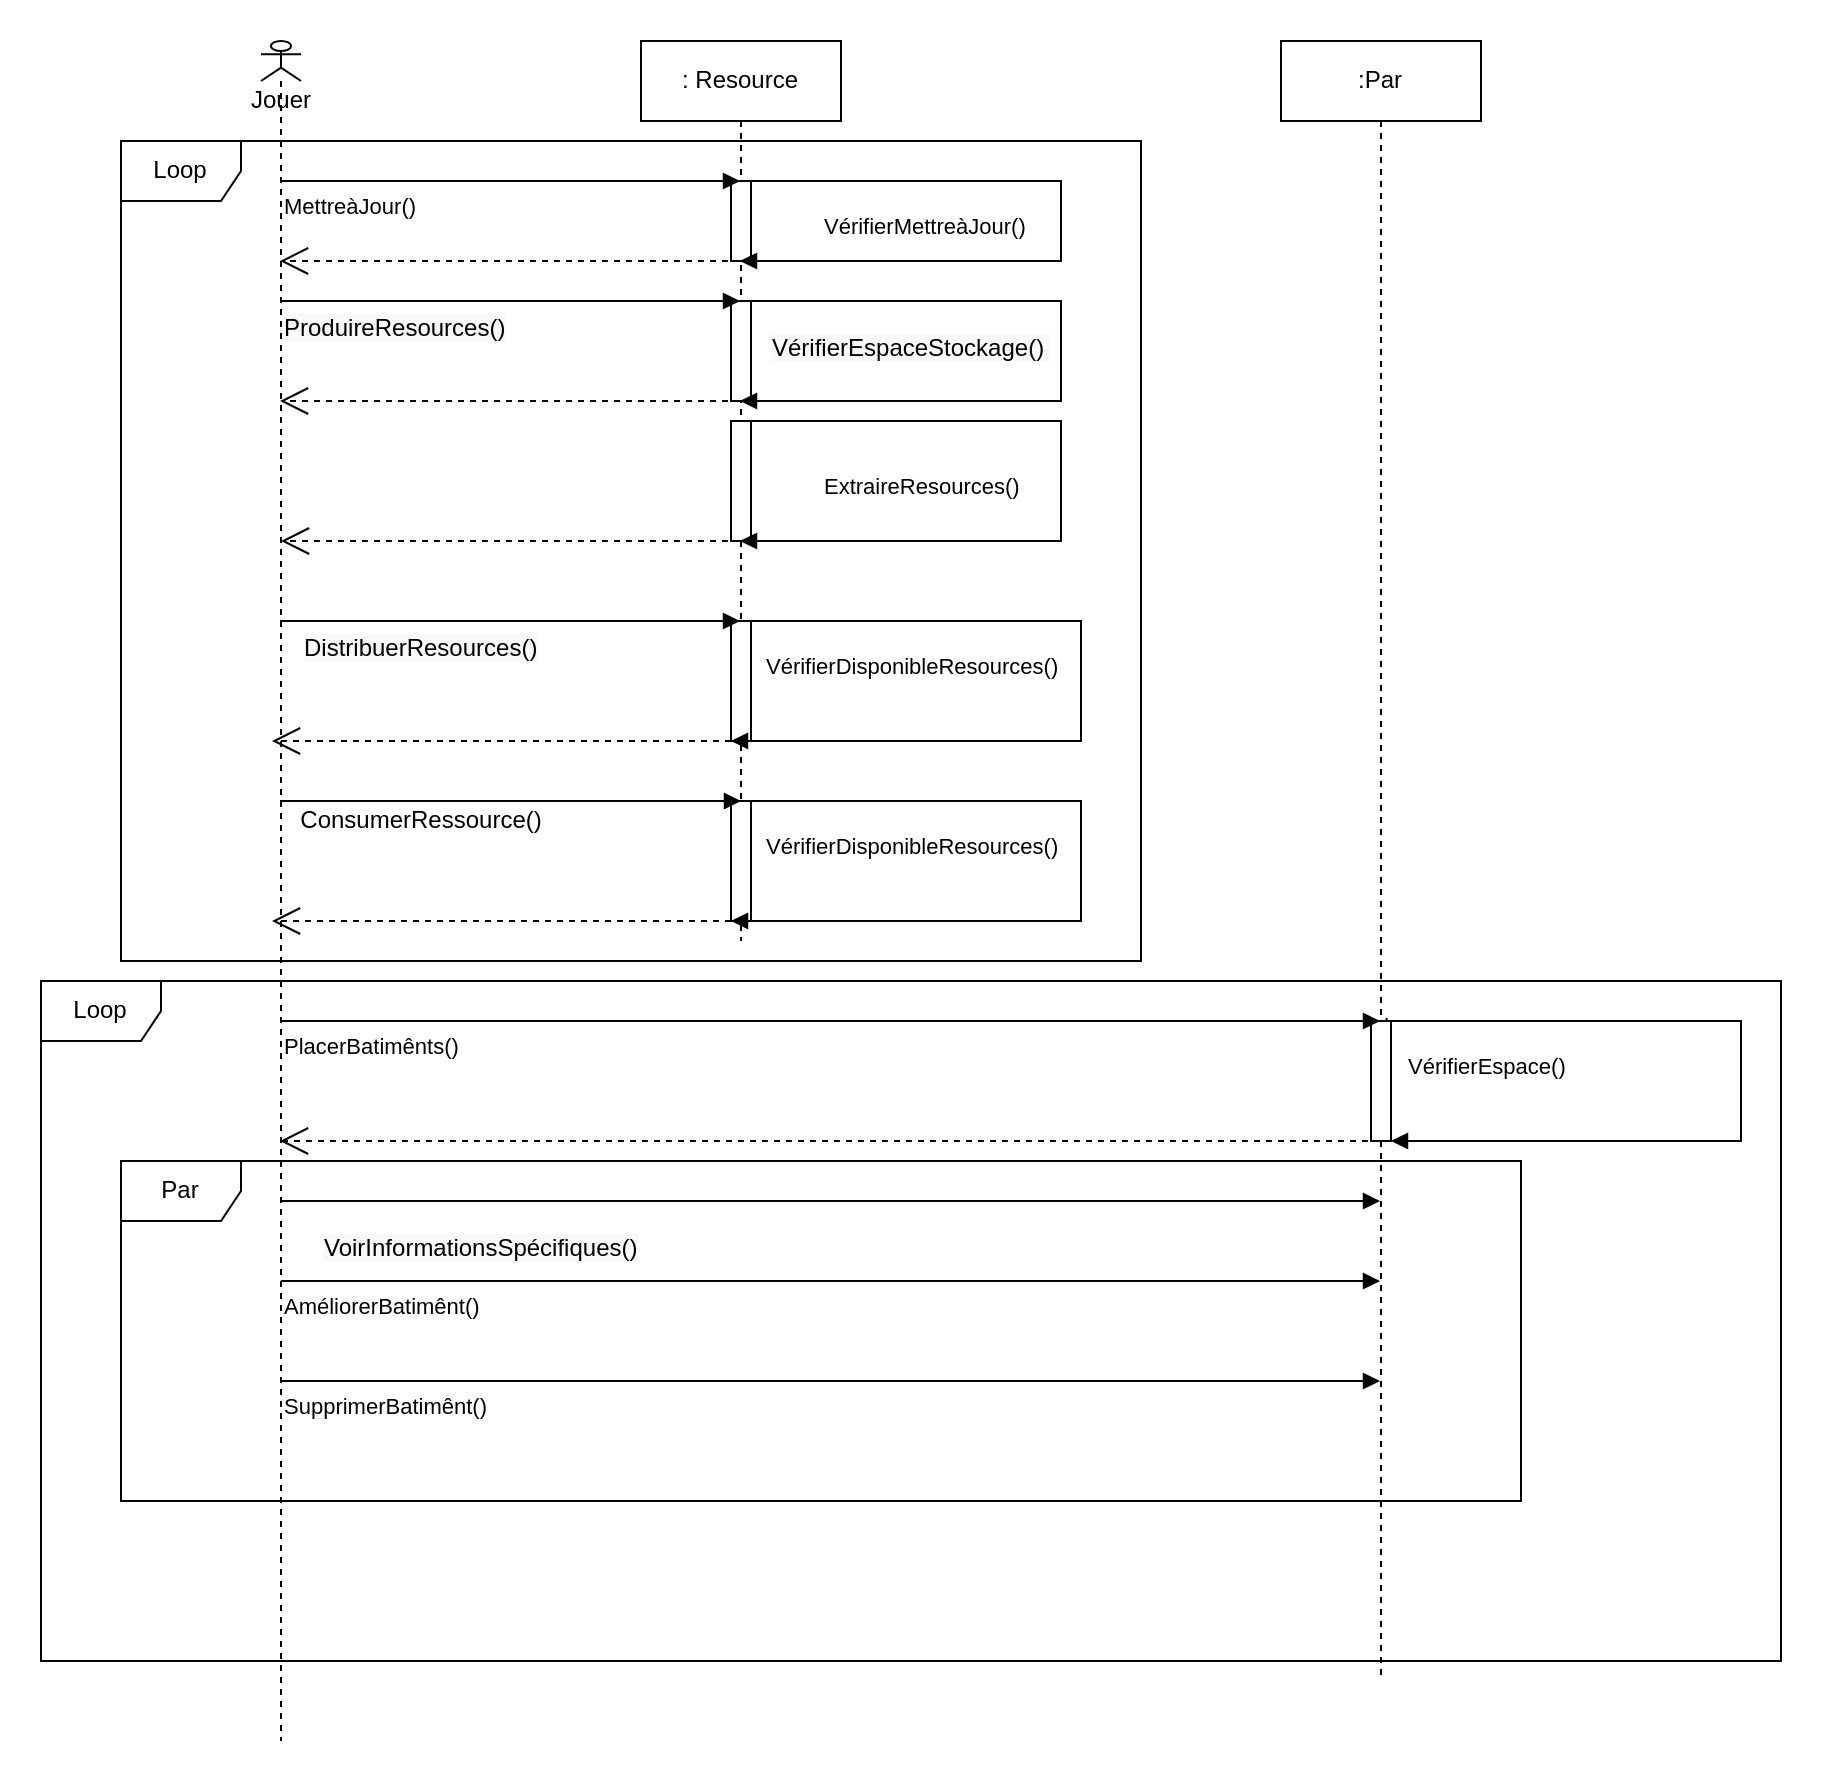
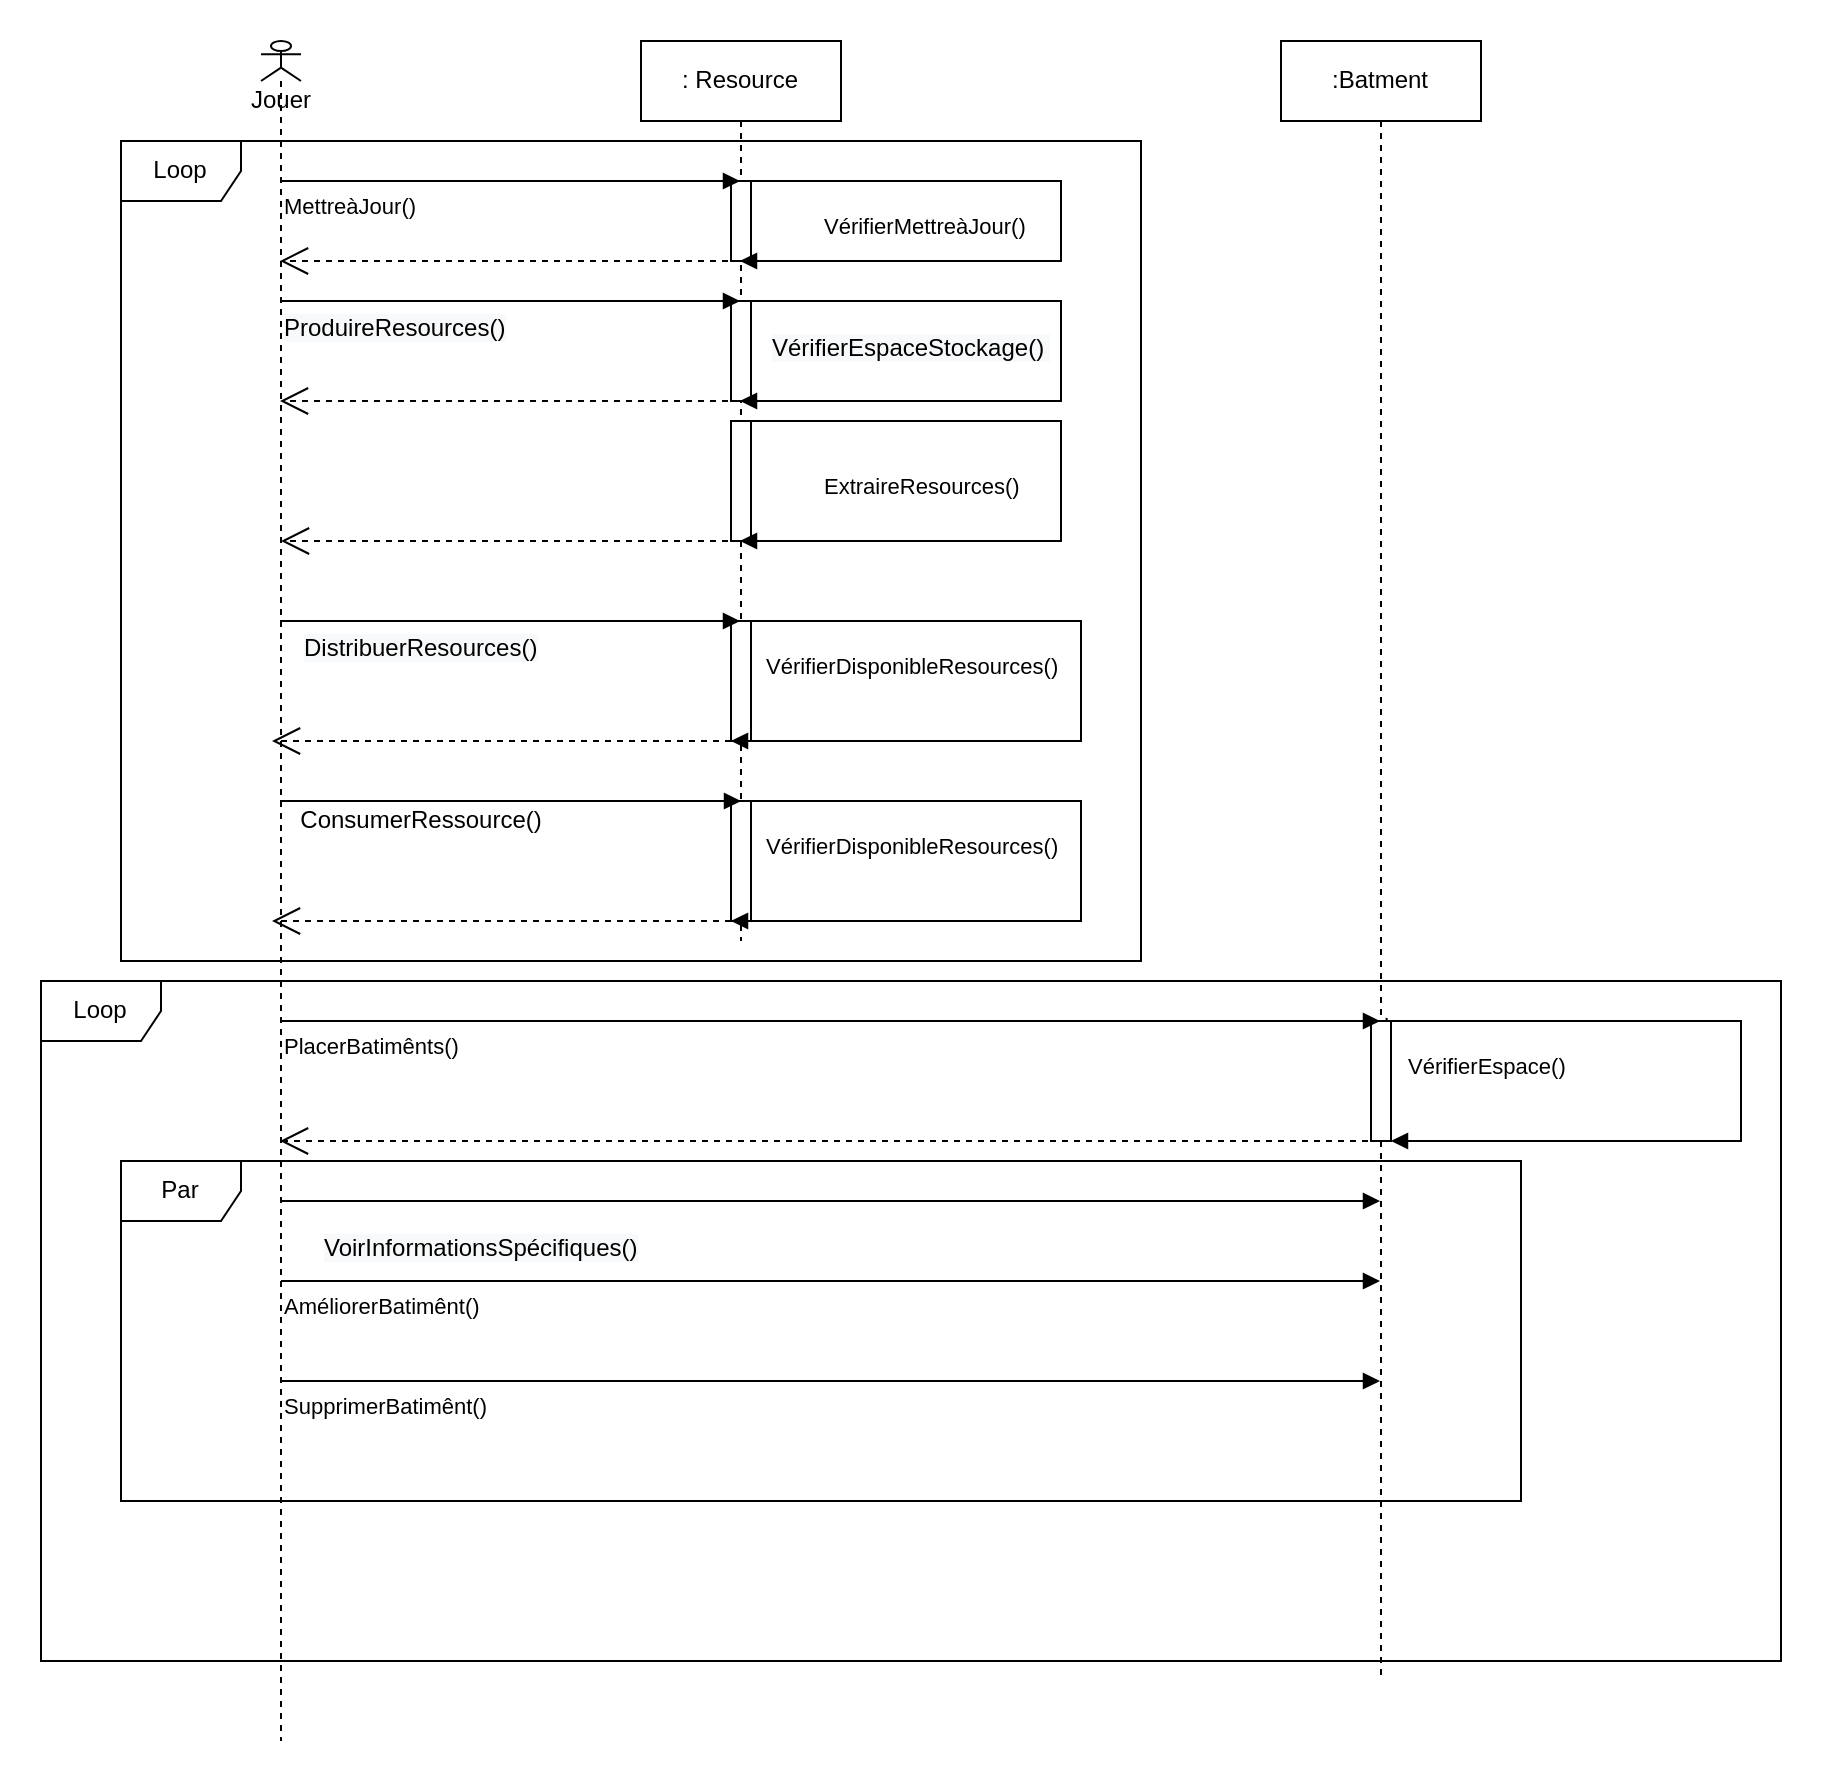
(1381, 81) -> (1381, 81)
